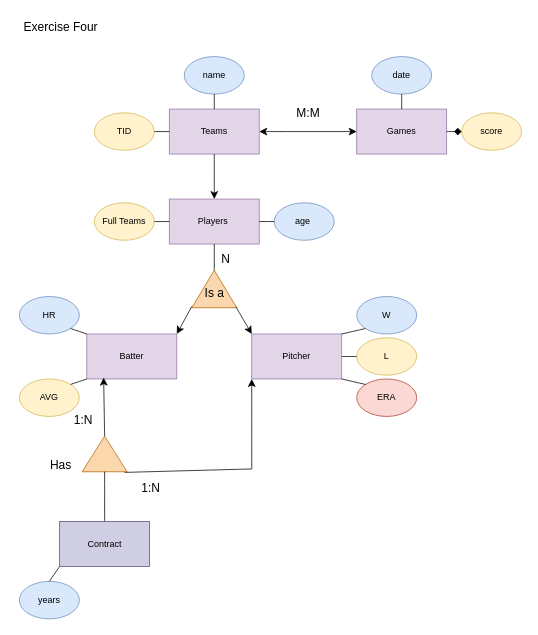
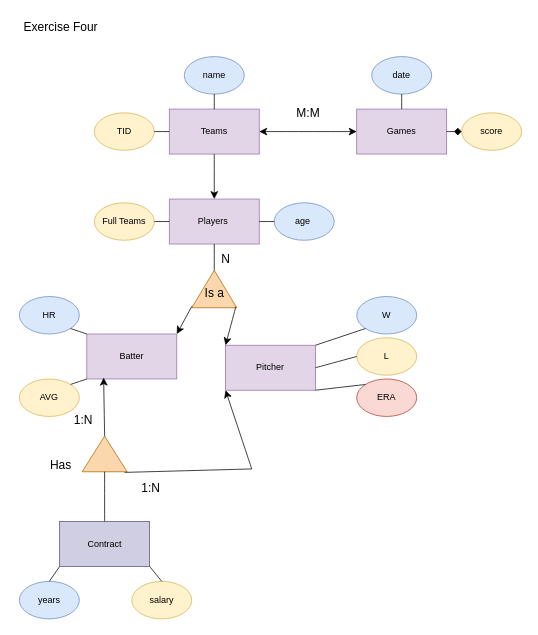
(297, 357) -> (270, 368)
none -> (155, 573)
none -> (162, 600)
